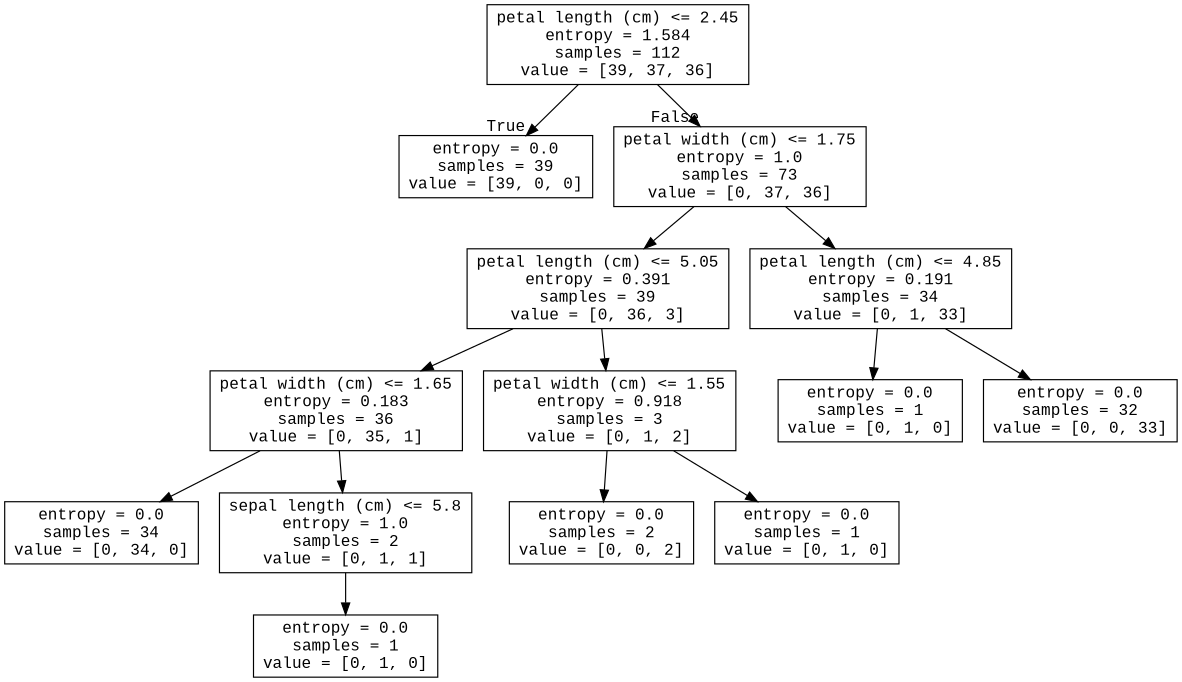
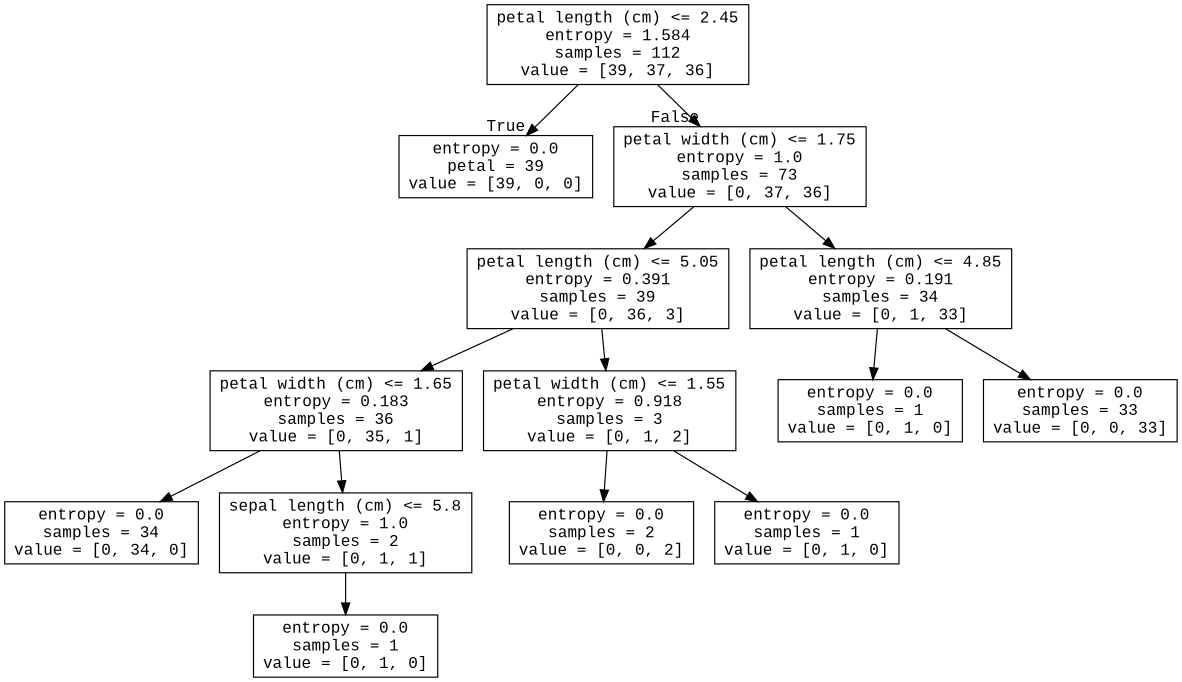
(496, 167) -> (496, 167)
(1080, 411) -> (1080, 411)
